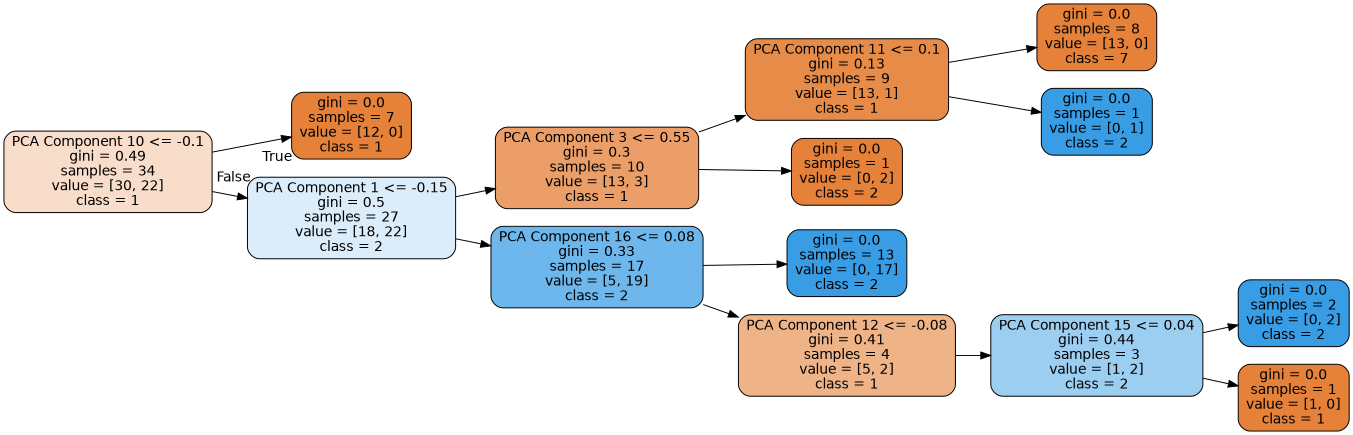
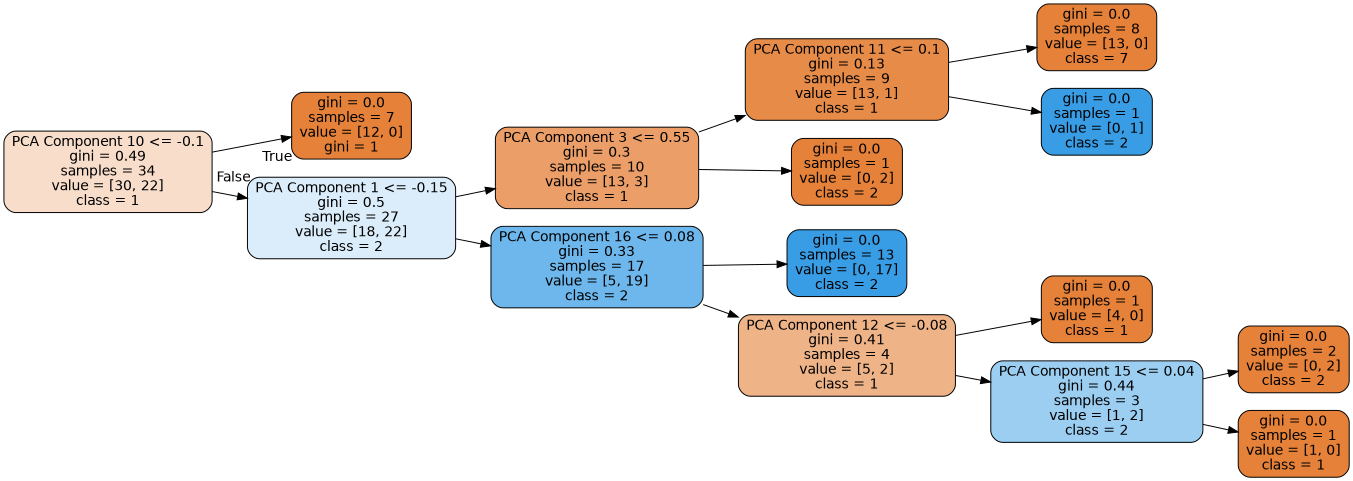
(352, 126) -> (352, 126)
none -> (1097, 309)
(1294, 313) -> (1294, 359)
